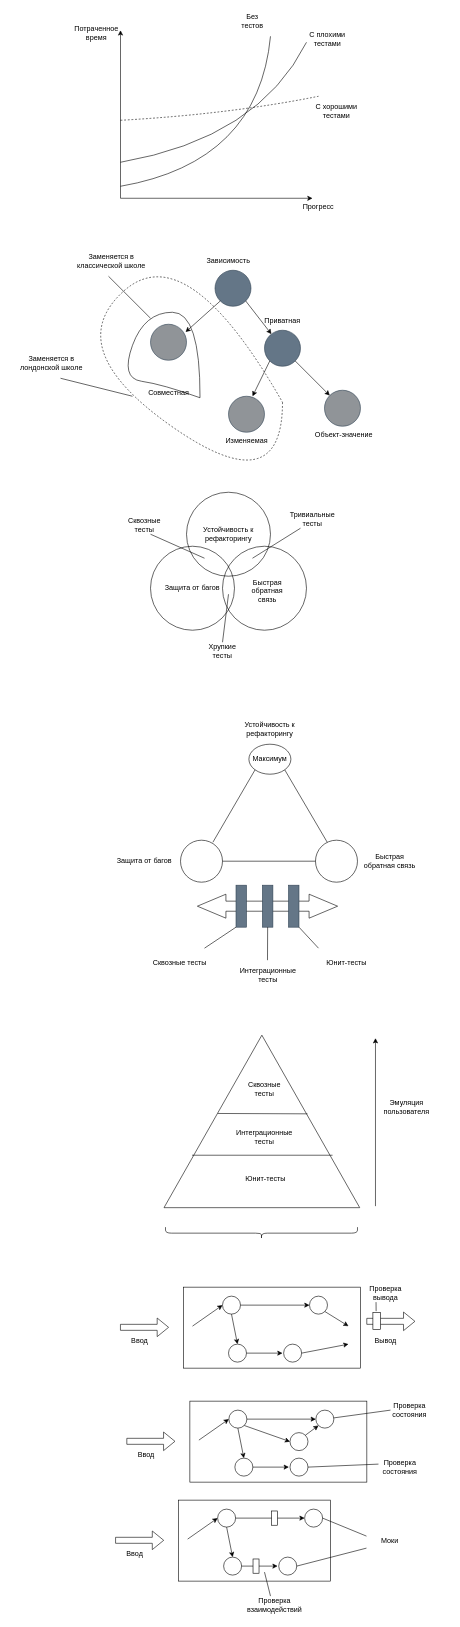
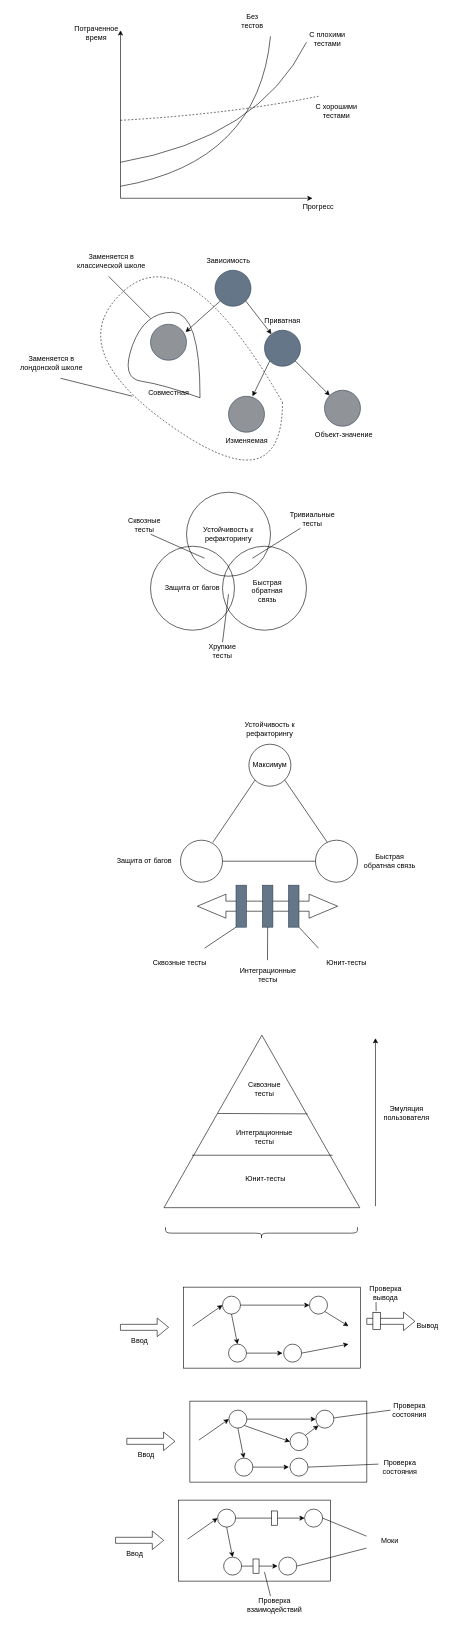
(270, 759) -> (270, 765)
(406, 1107) -> (406, 1113)
(385, 1341) -> (427, 1326)
